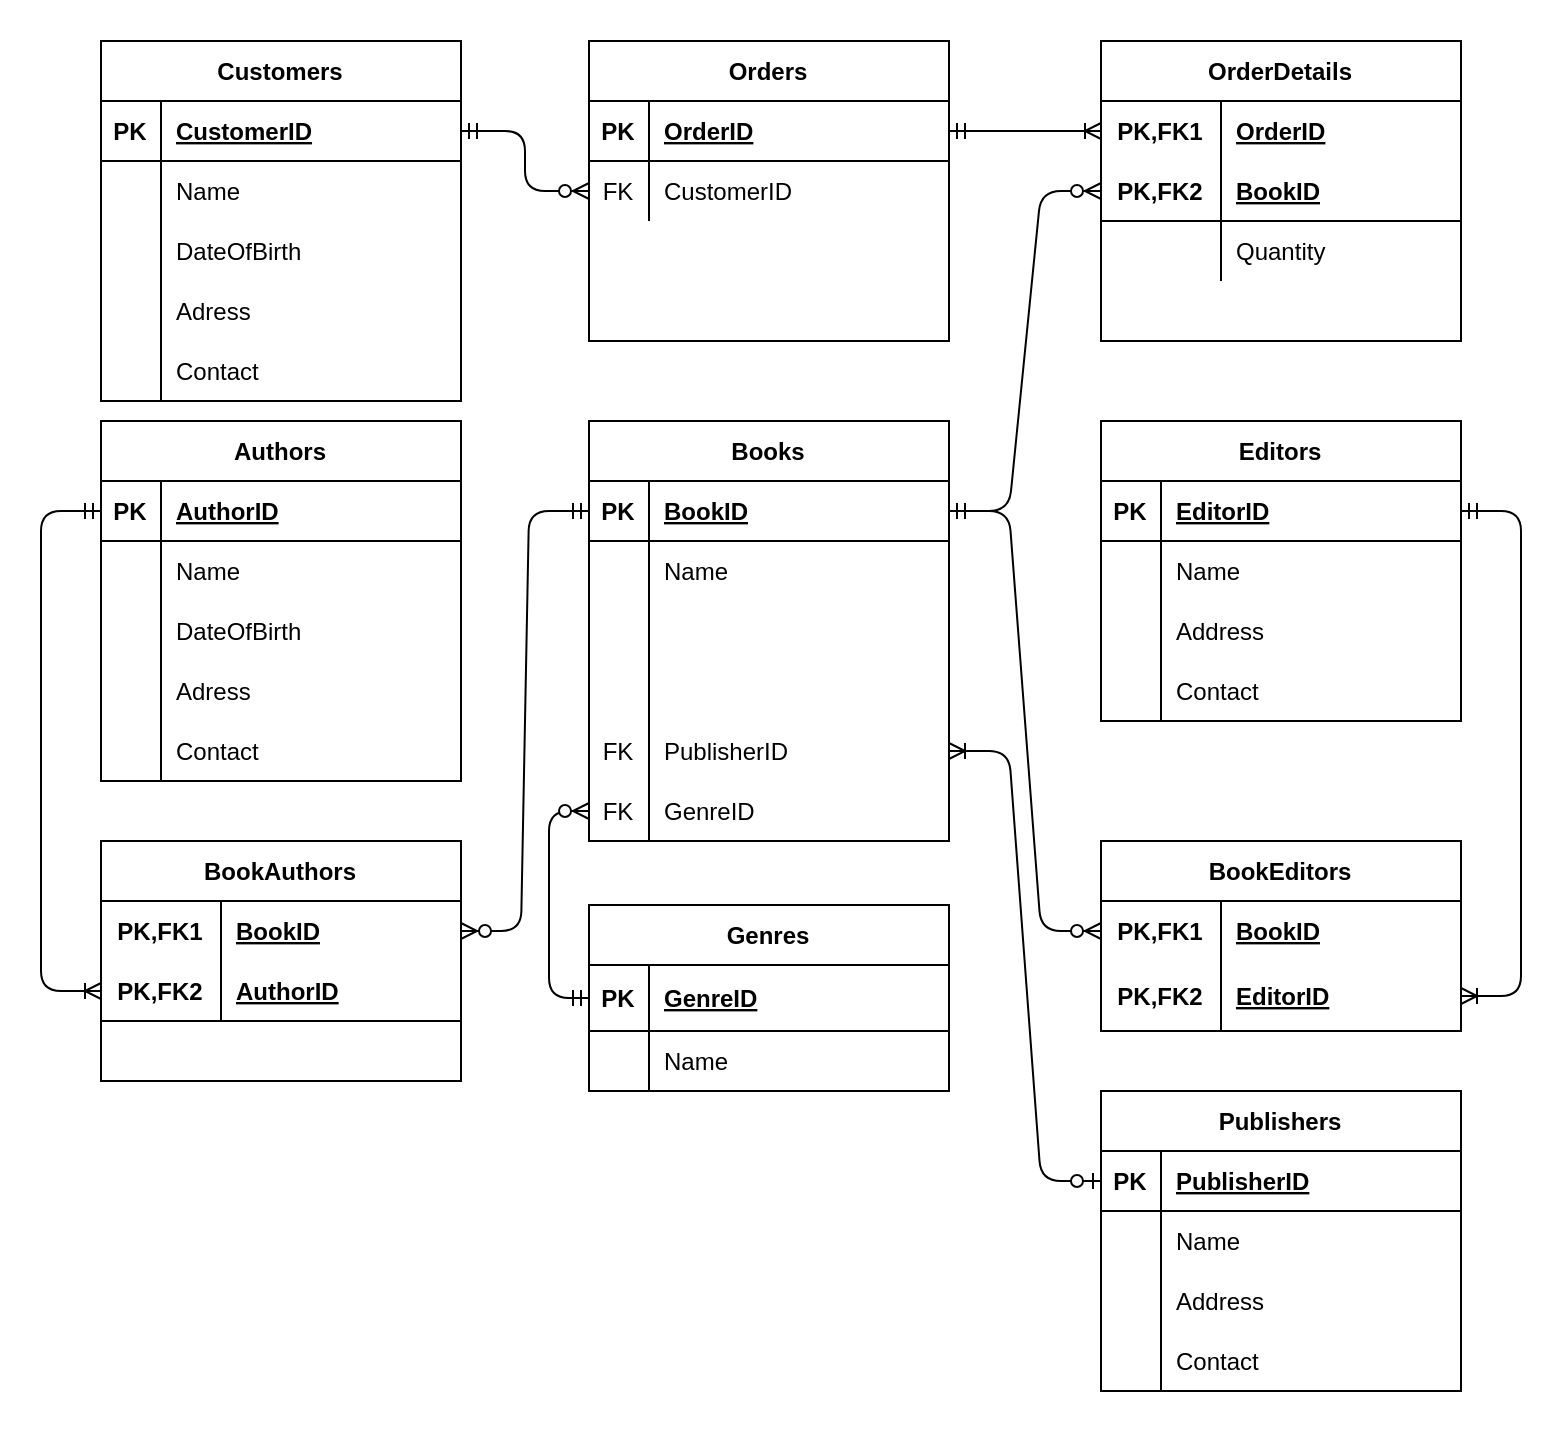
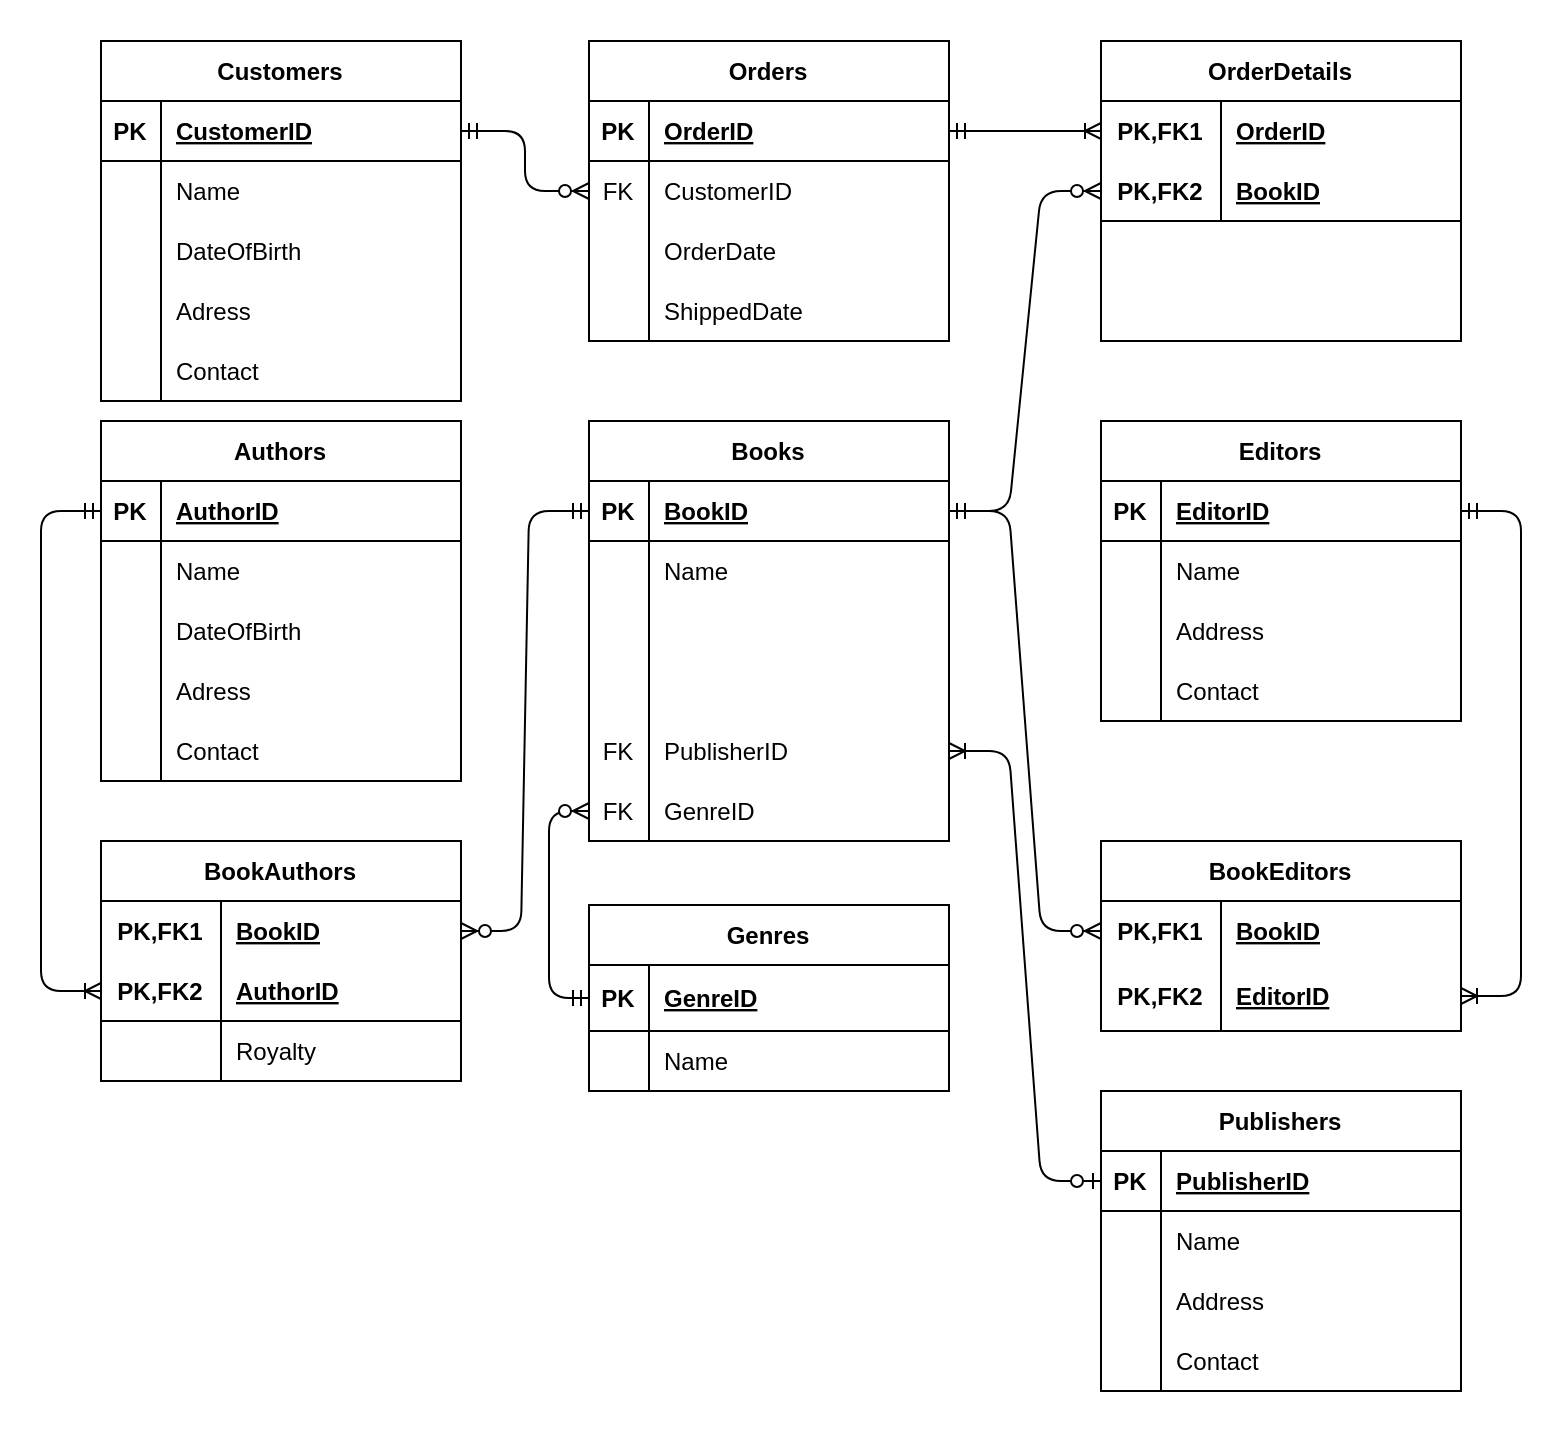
none -> (799, 251)
(1341, 251) -> none
none -> (799, 311)
none -> (341, 1051)
